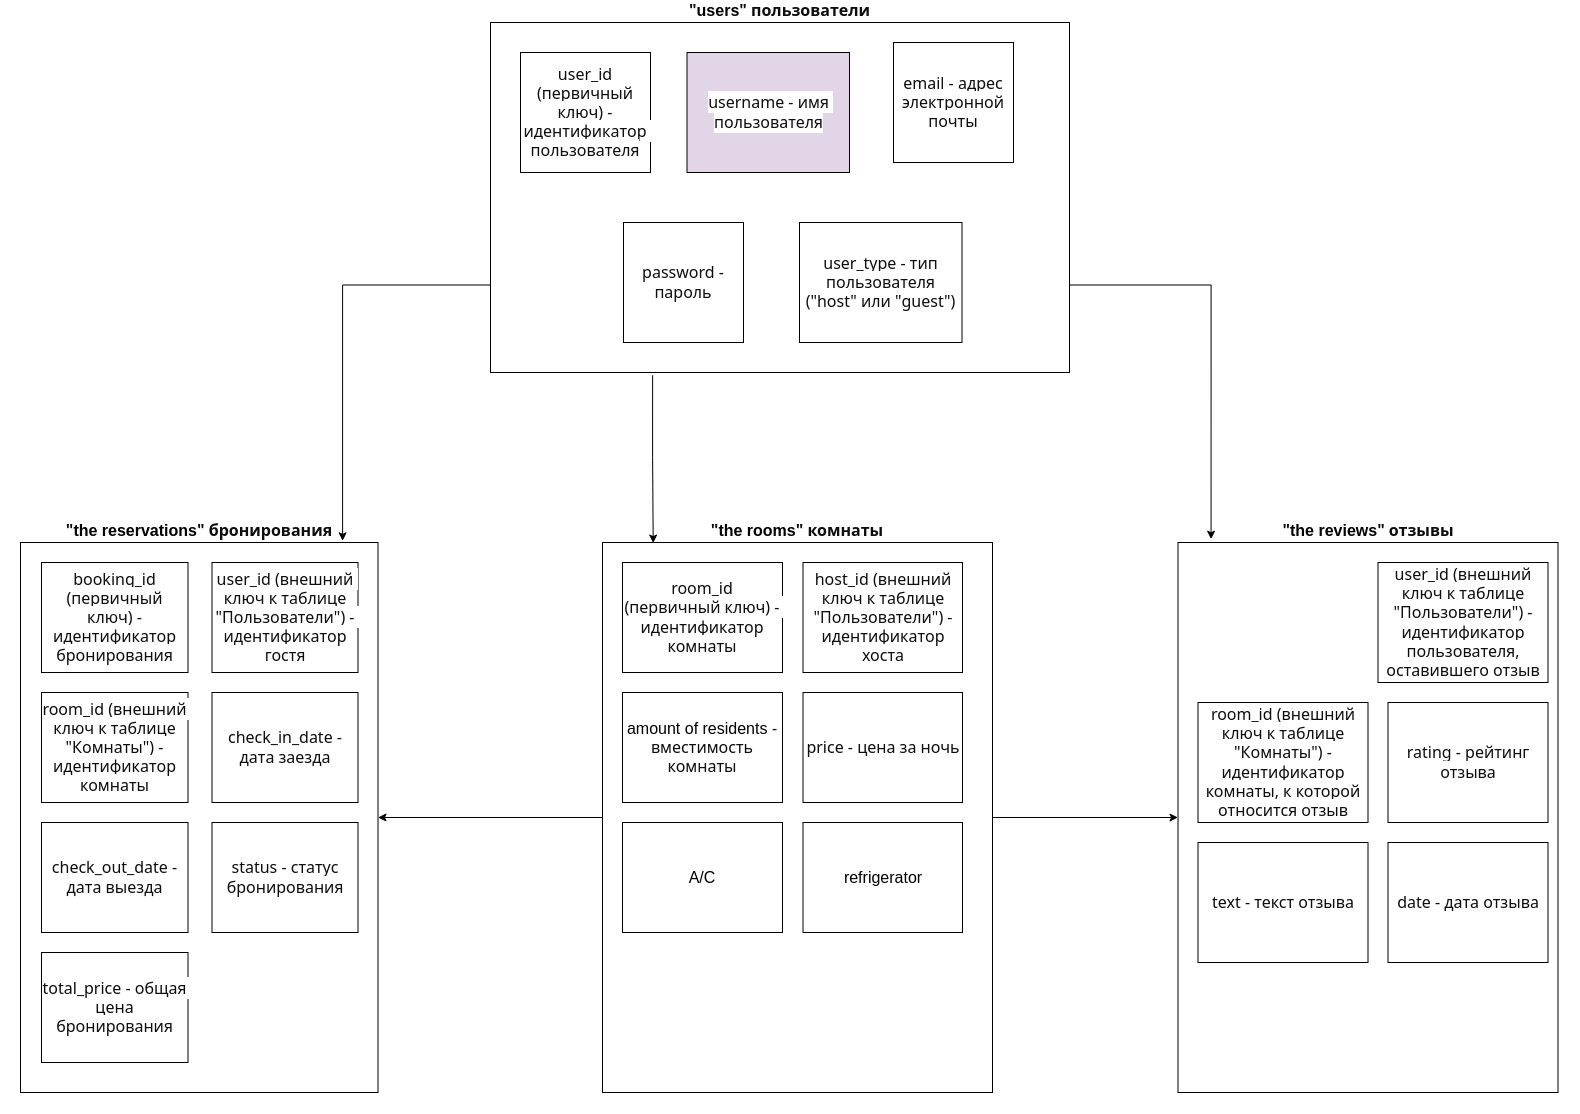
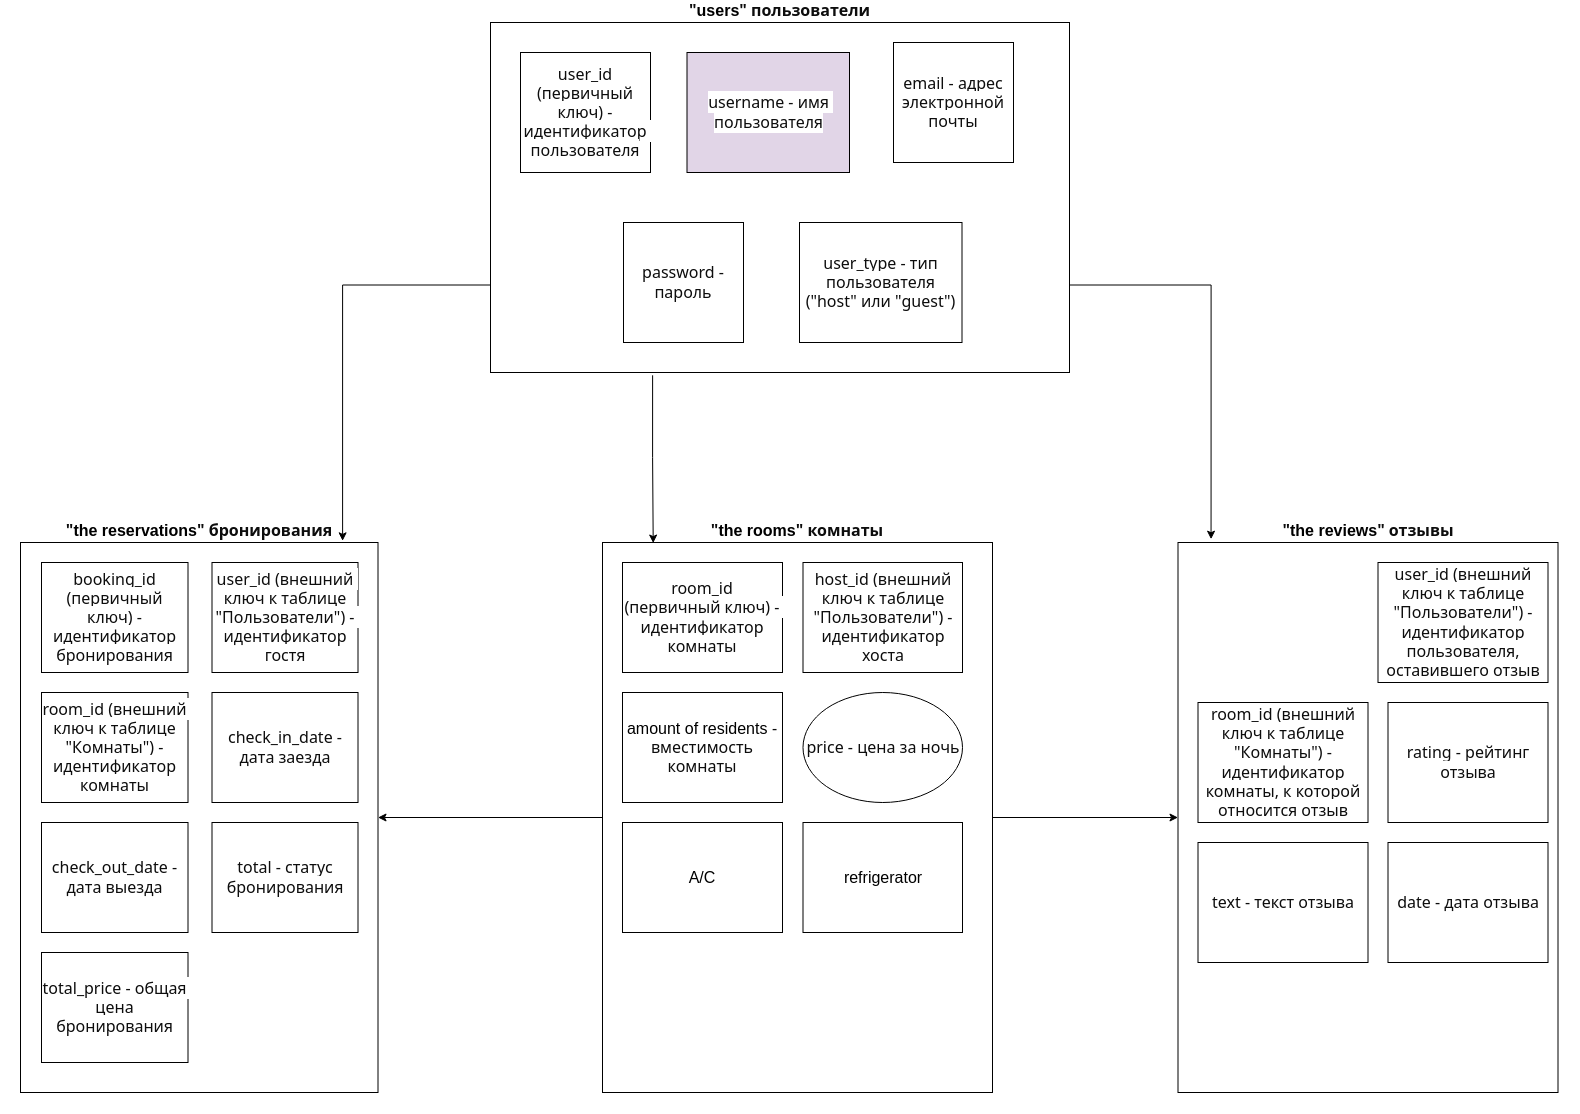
(883, 748) -> (883, 748)
(286, 878) -> (286, 878)
